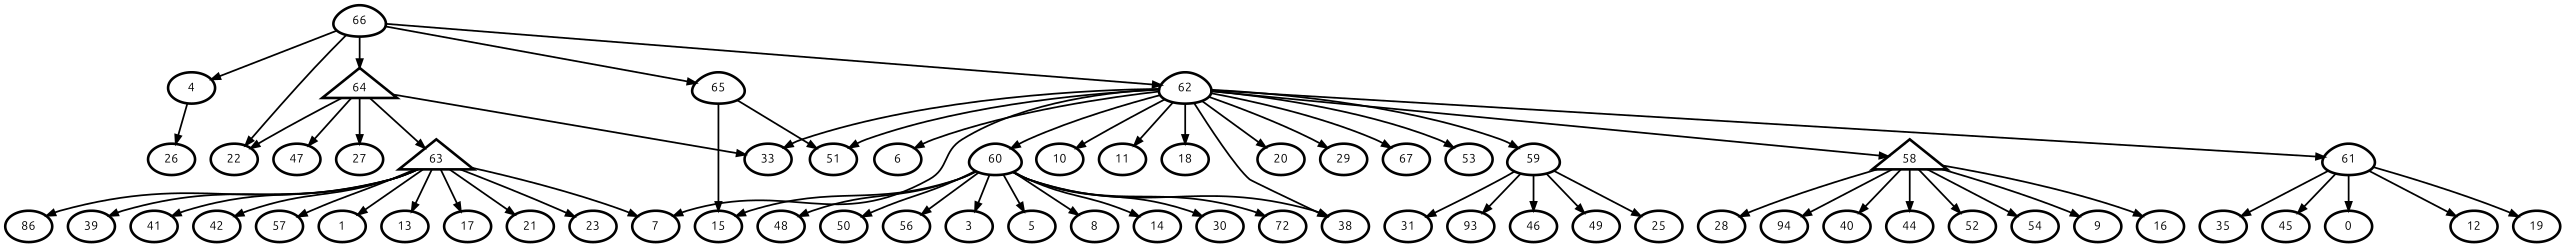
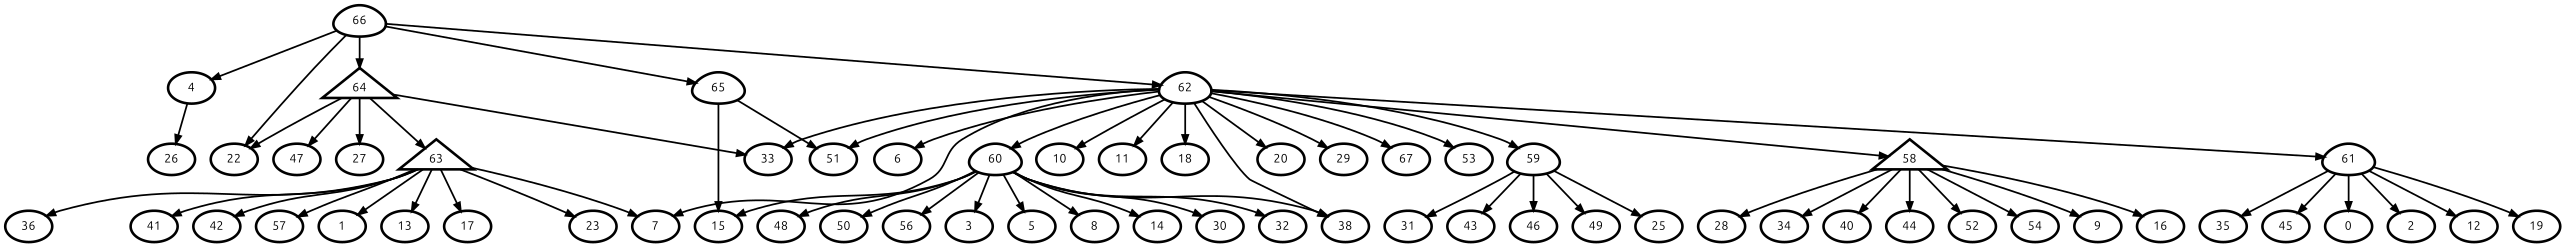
(29, 226) -> (29, 226)
(91, 226) -> none
(530, 226) -> none
(1283, 226) -> (1283, 226)
(1471, 226) -> (1471, 226)
(1784, 226) -> (1784, 226)
none -> (2411, 226)
